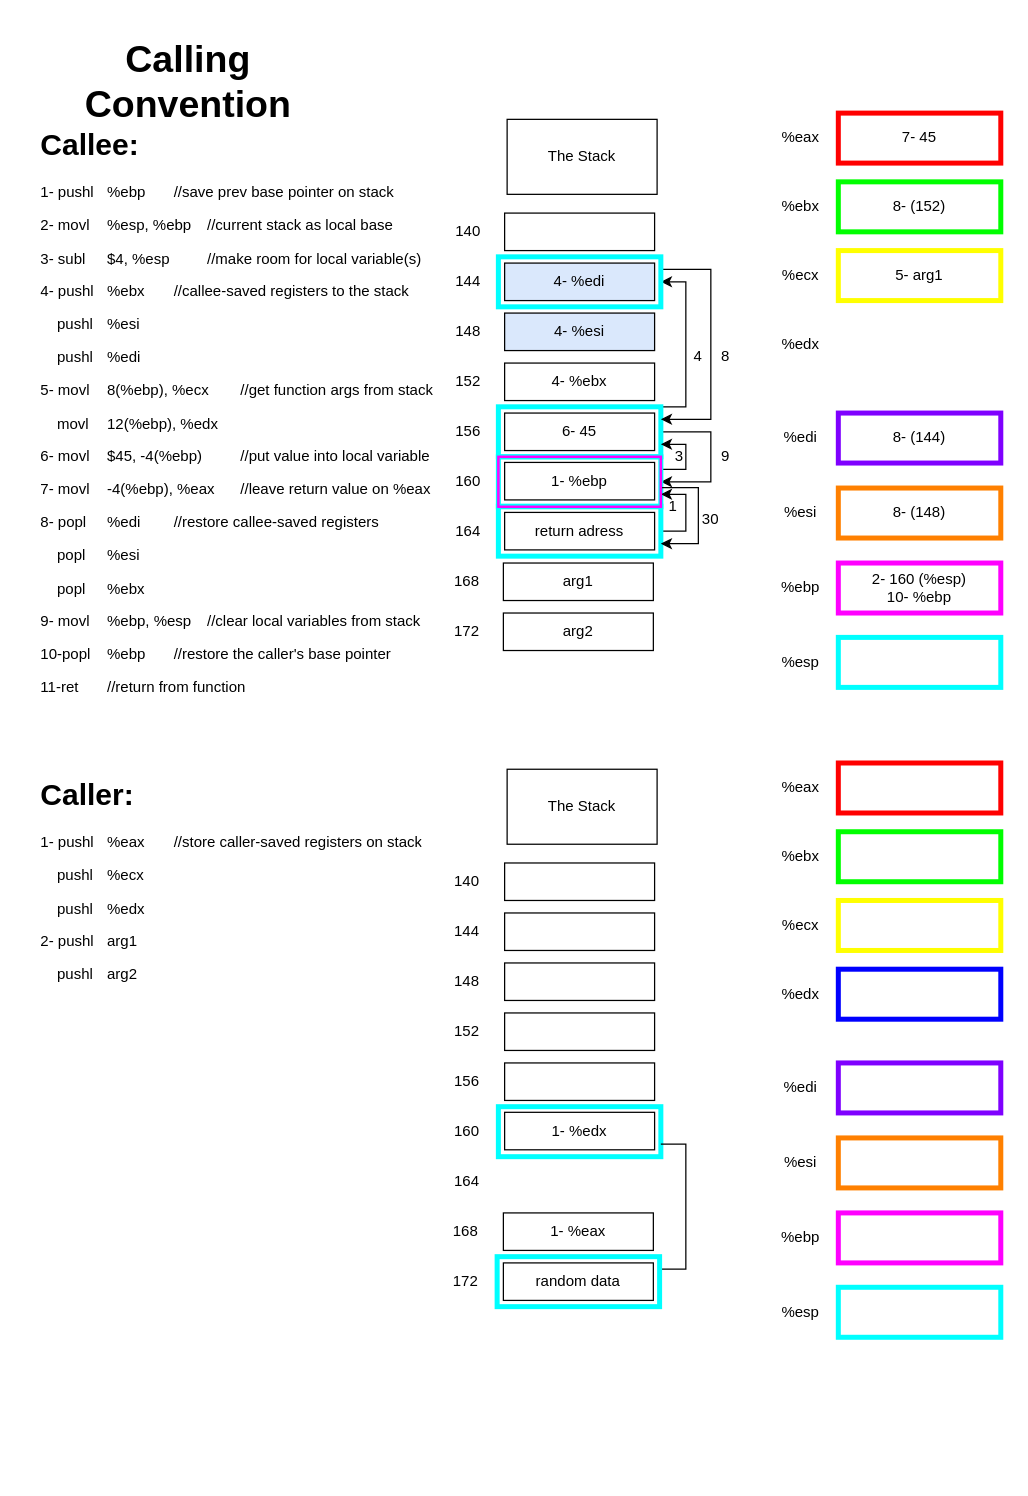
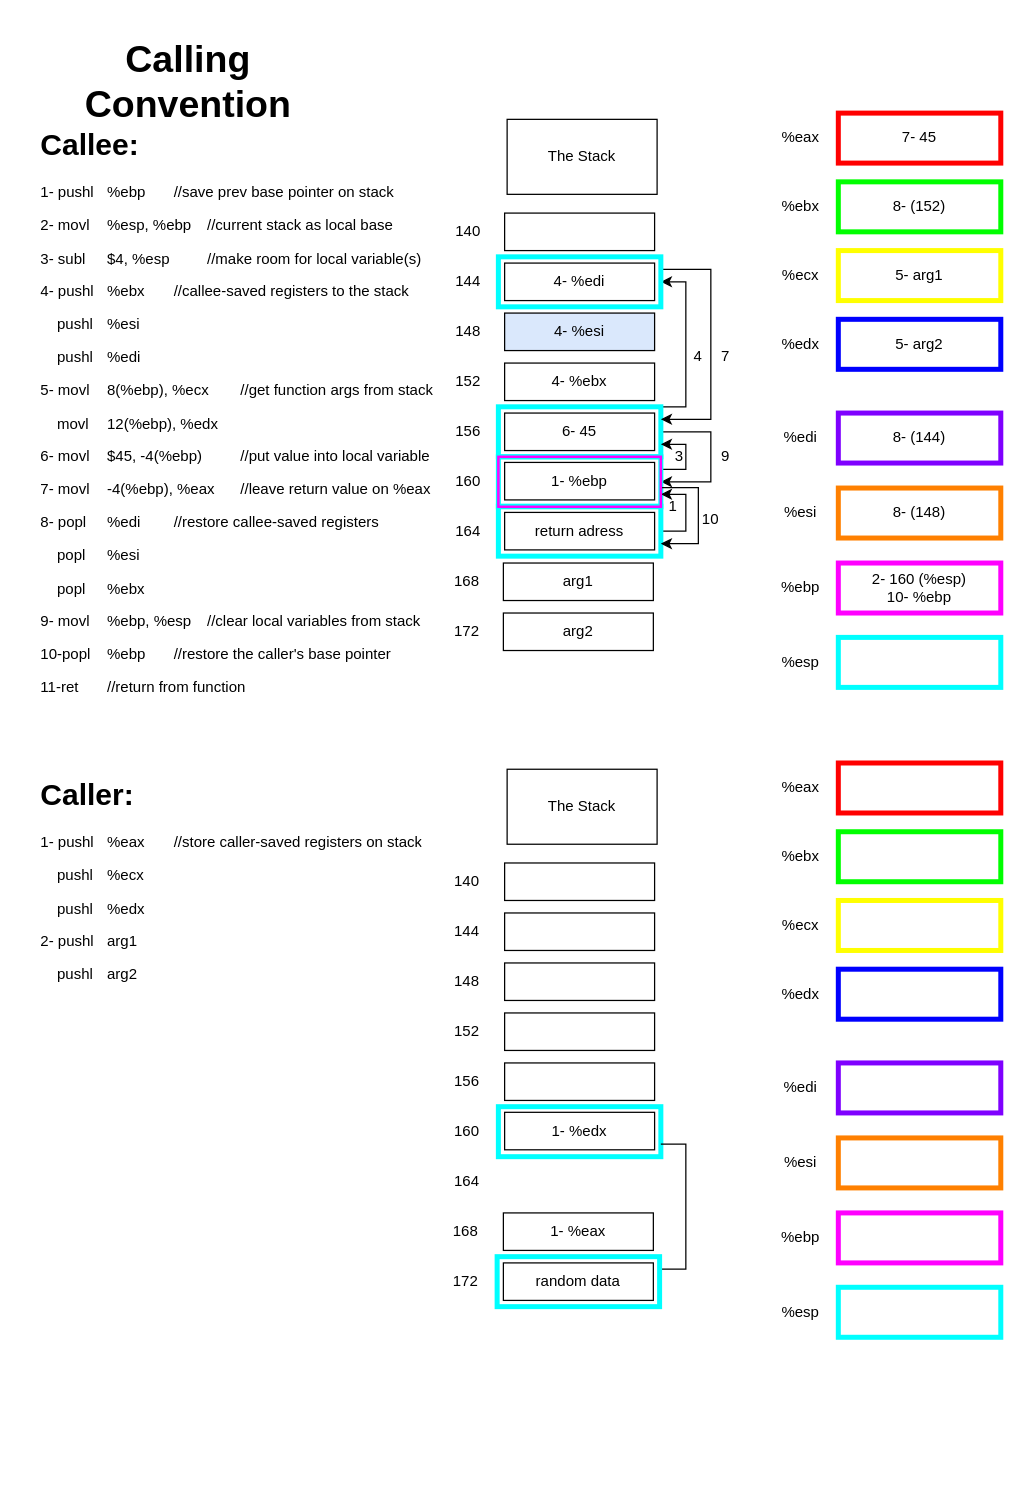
(579, 282) -> (579, 282)
none -> (919, 344)
(726, 357) -> (726, 357)
(711, 519) -> (711, 519)
